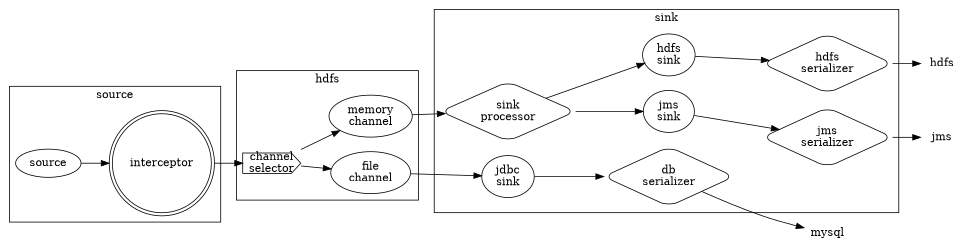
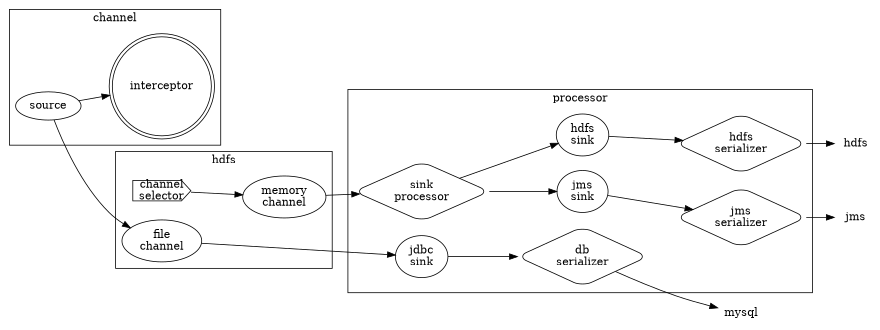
(667, 18) -> (580, 98)
(115, 95) -> (115, 18)
(226, 163) -> none
(312, 167) -> (82, 177)
